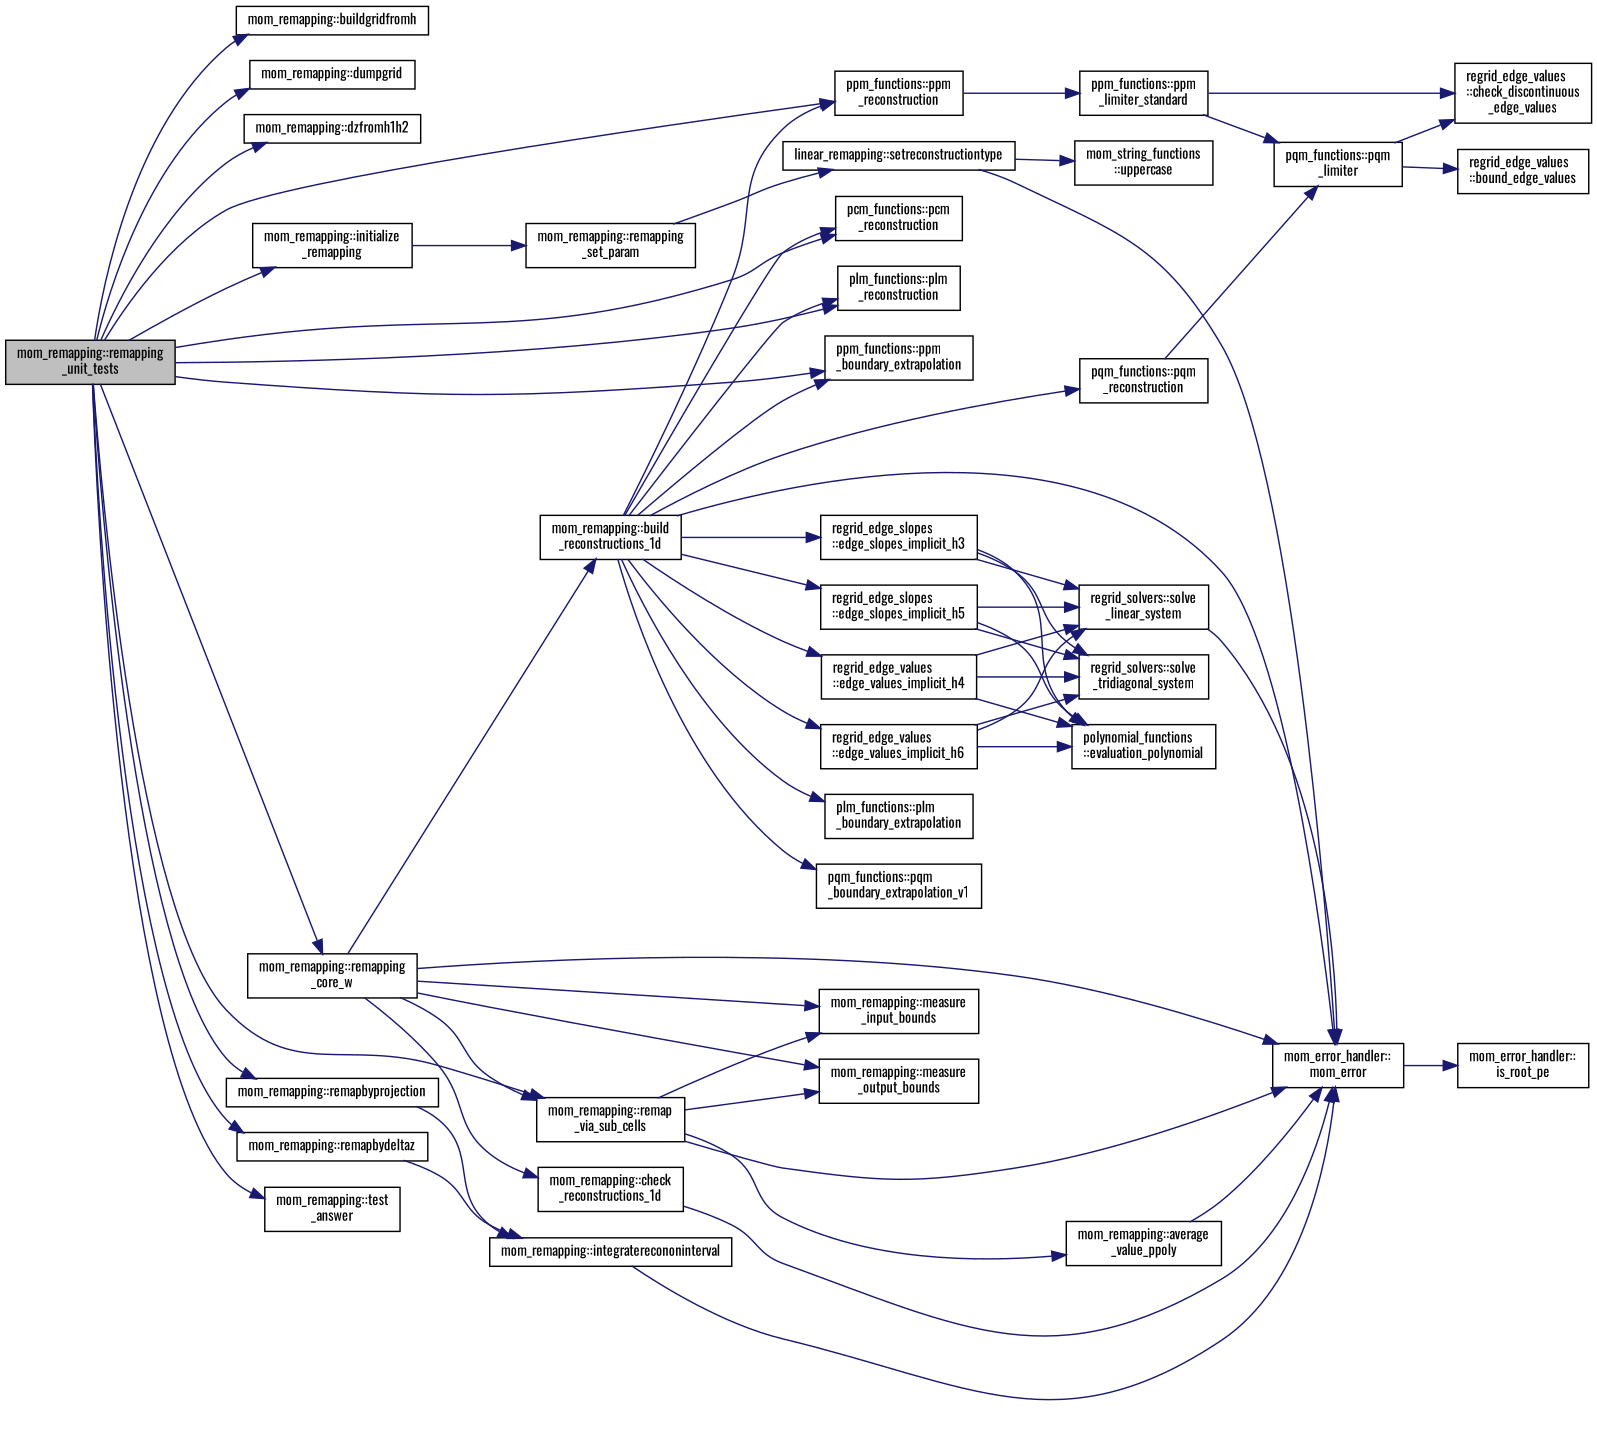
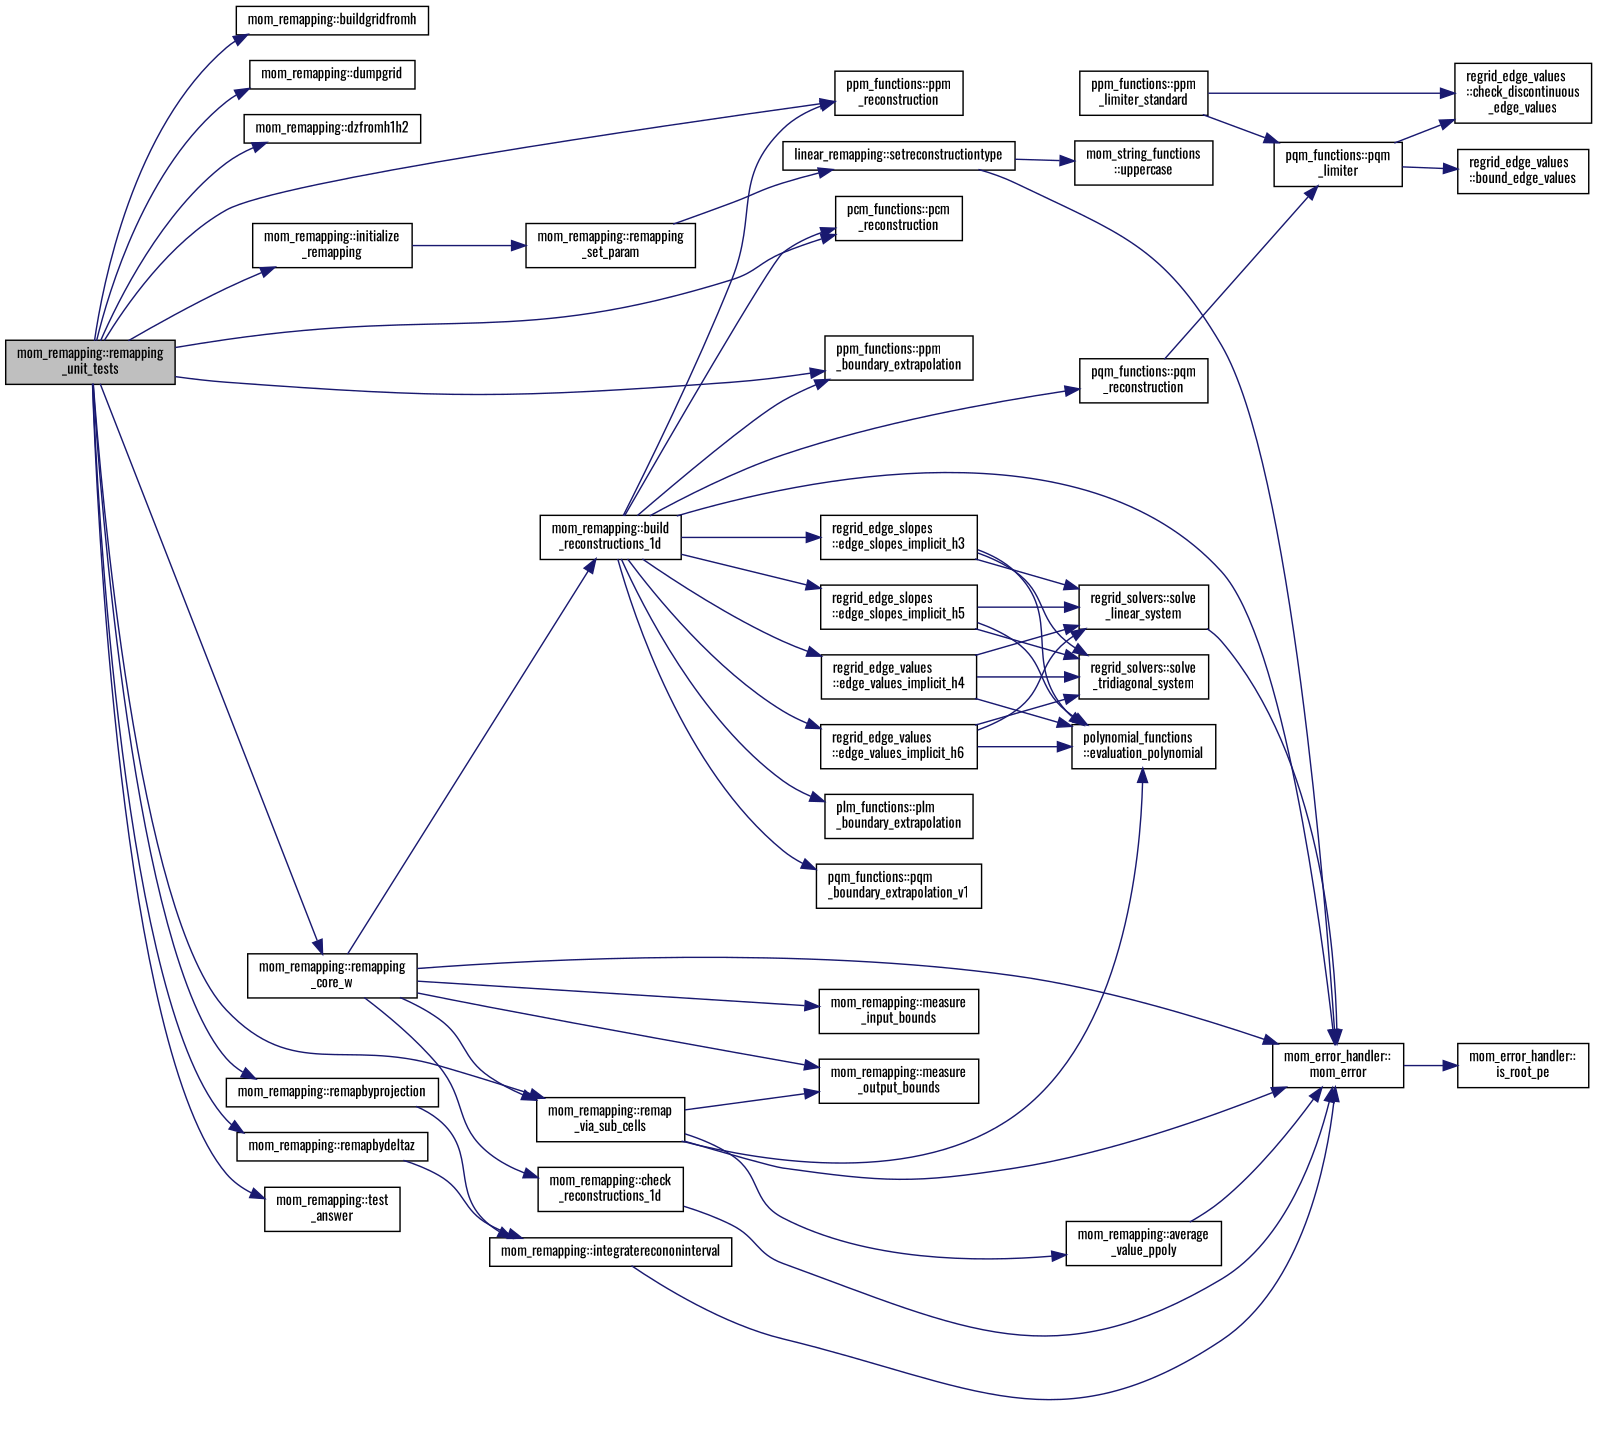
(1014, 93) -> none
(899, 288) -> none
(732, 1066) -> (1024, 1107)
